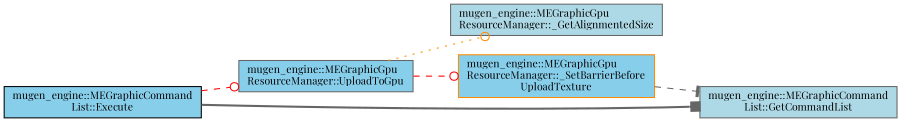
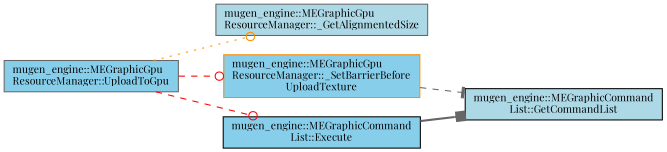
(216, 89) -> (202, 103)
(798, 102) -> (564, 104)
